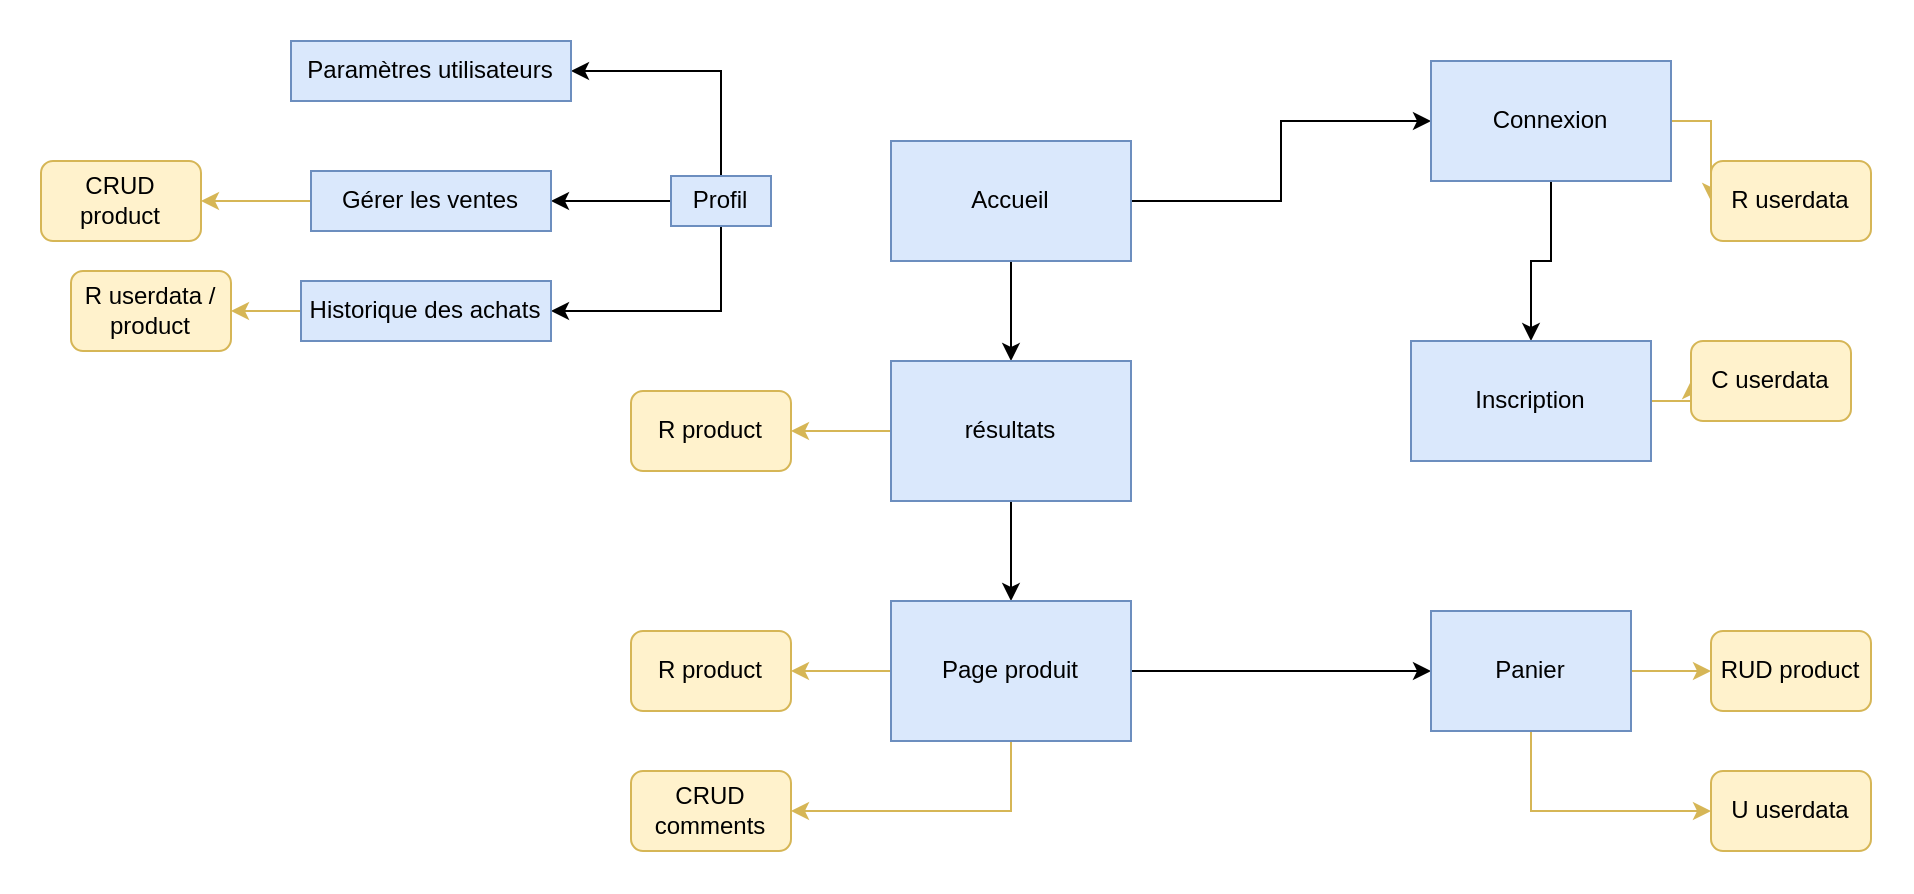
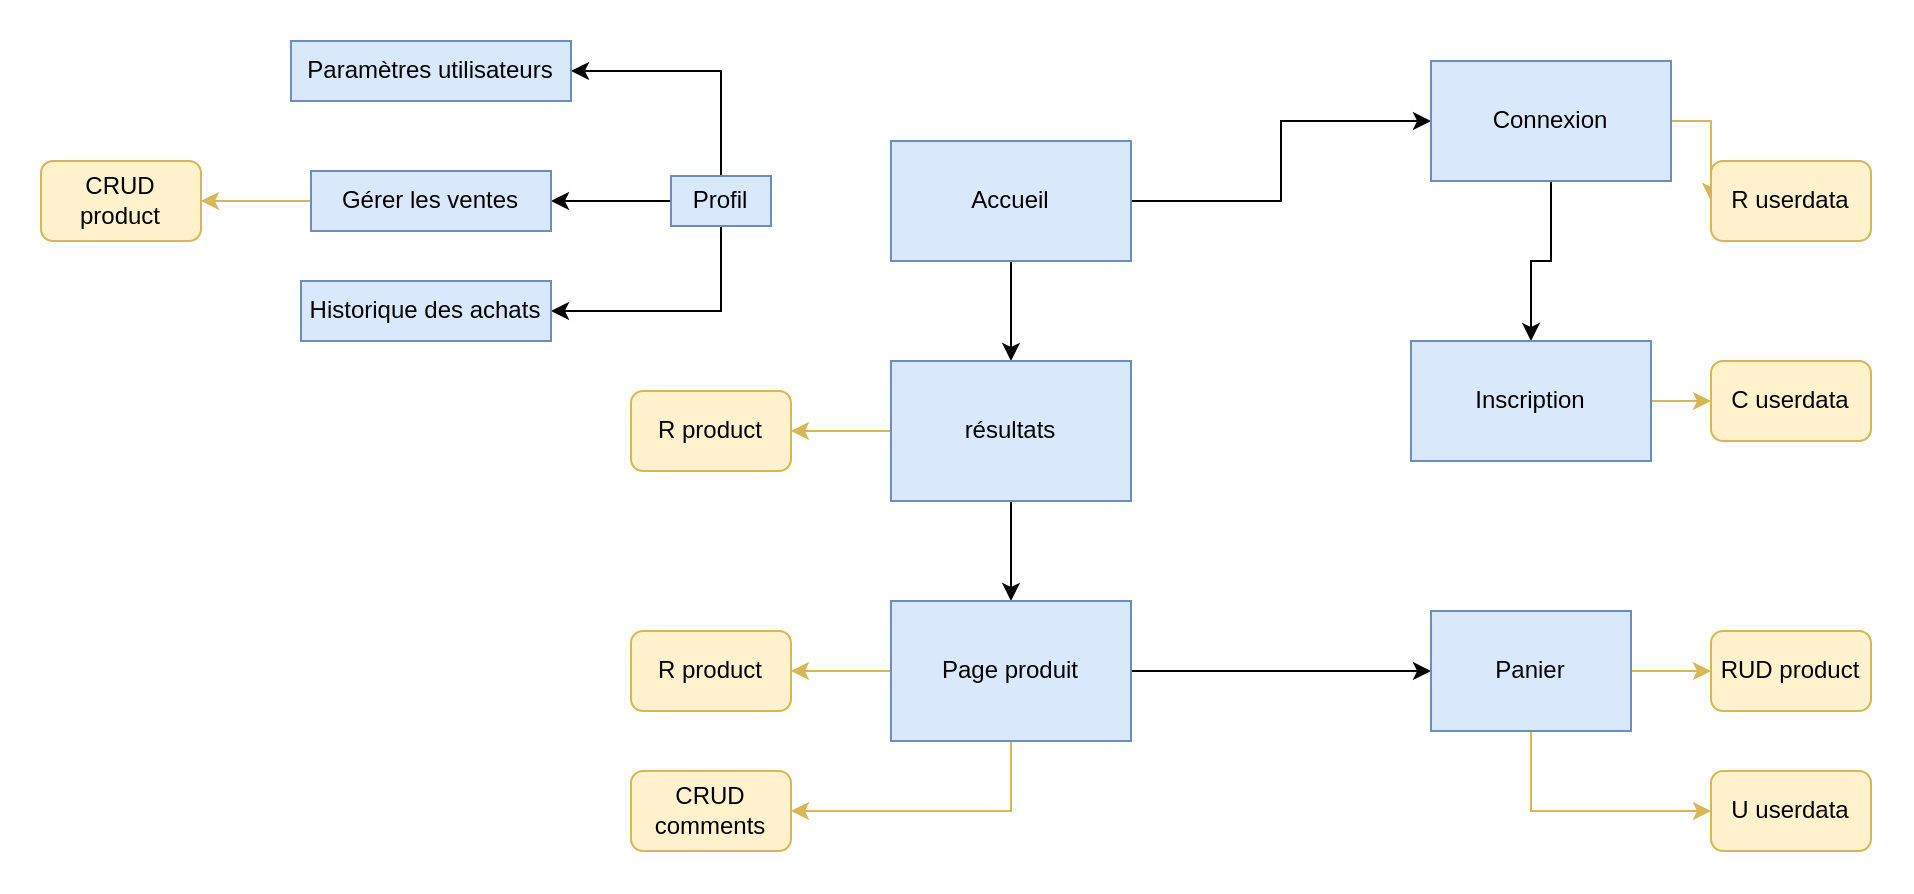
(151, 311) -> none
(273, 311) -> none
(1771, 381) -> (1791, 401)
